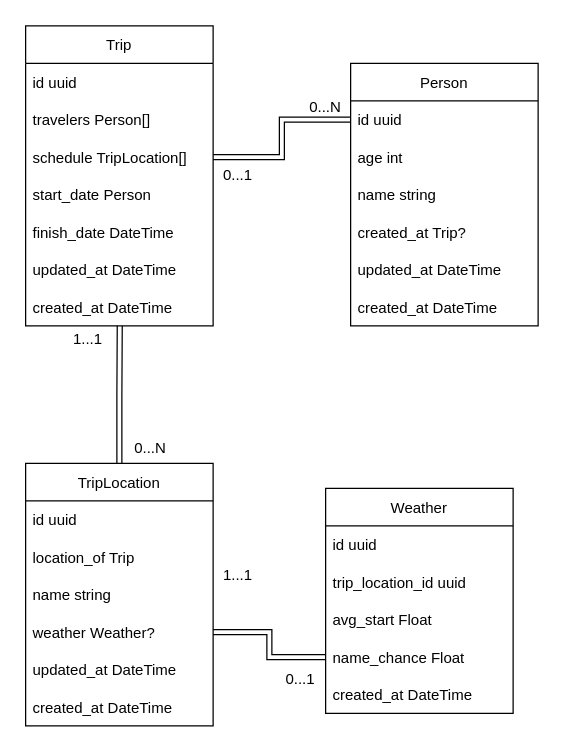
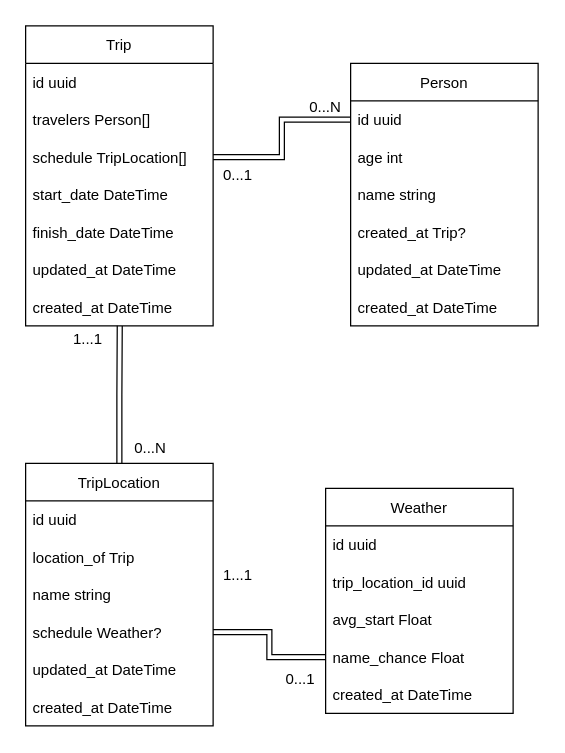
(102, 195) -> (108, 195)
(98, 633) -> (100, 633)
